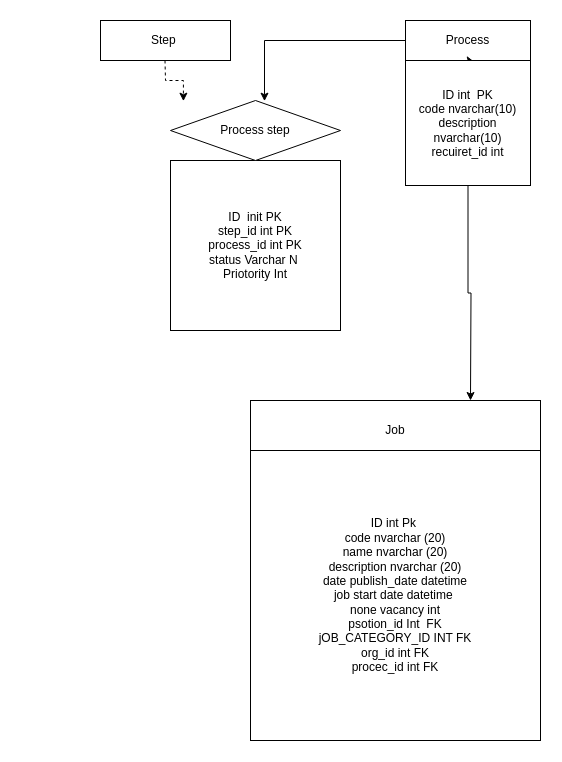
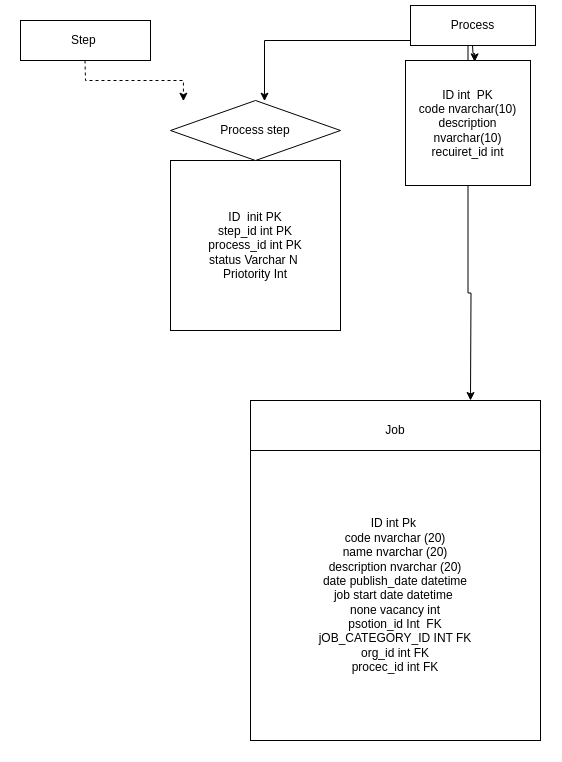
(166, 41) -> (86, 41)
(468, 41) -> (473, 26)
